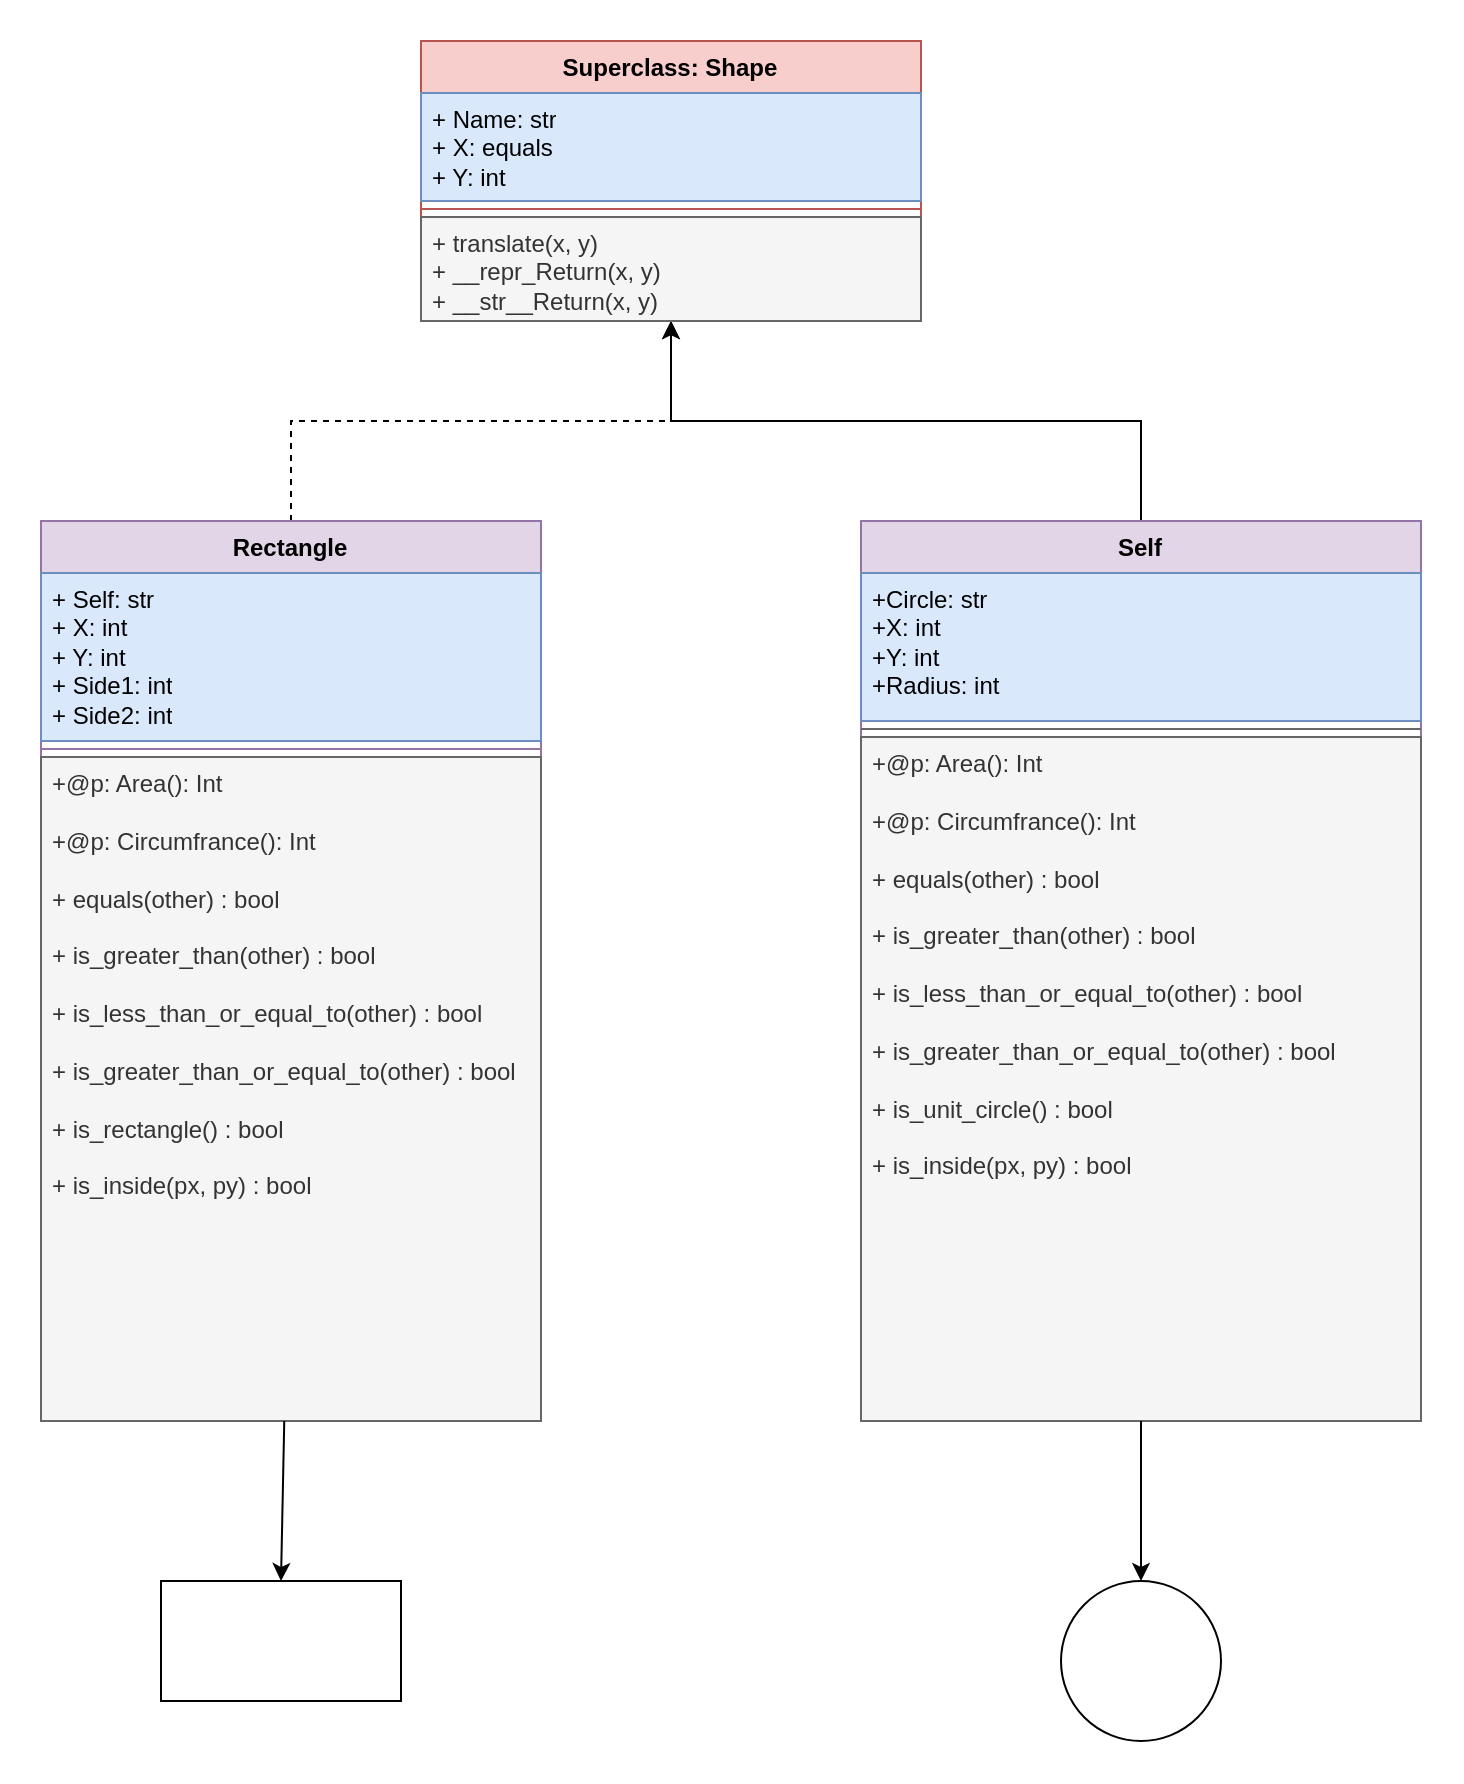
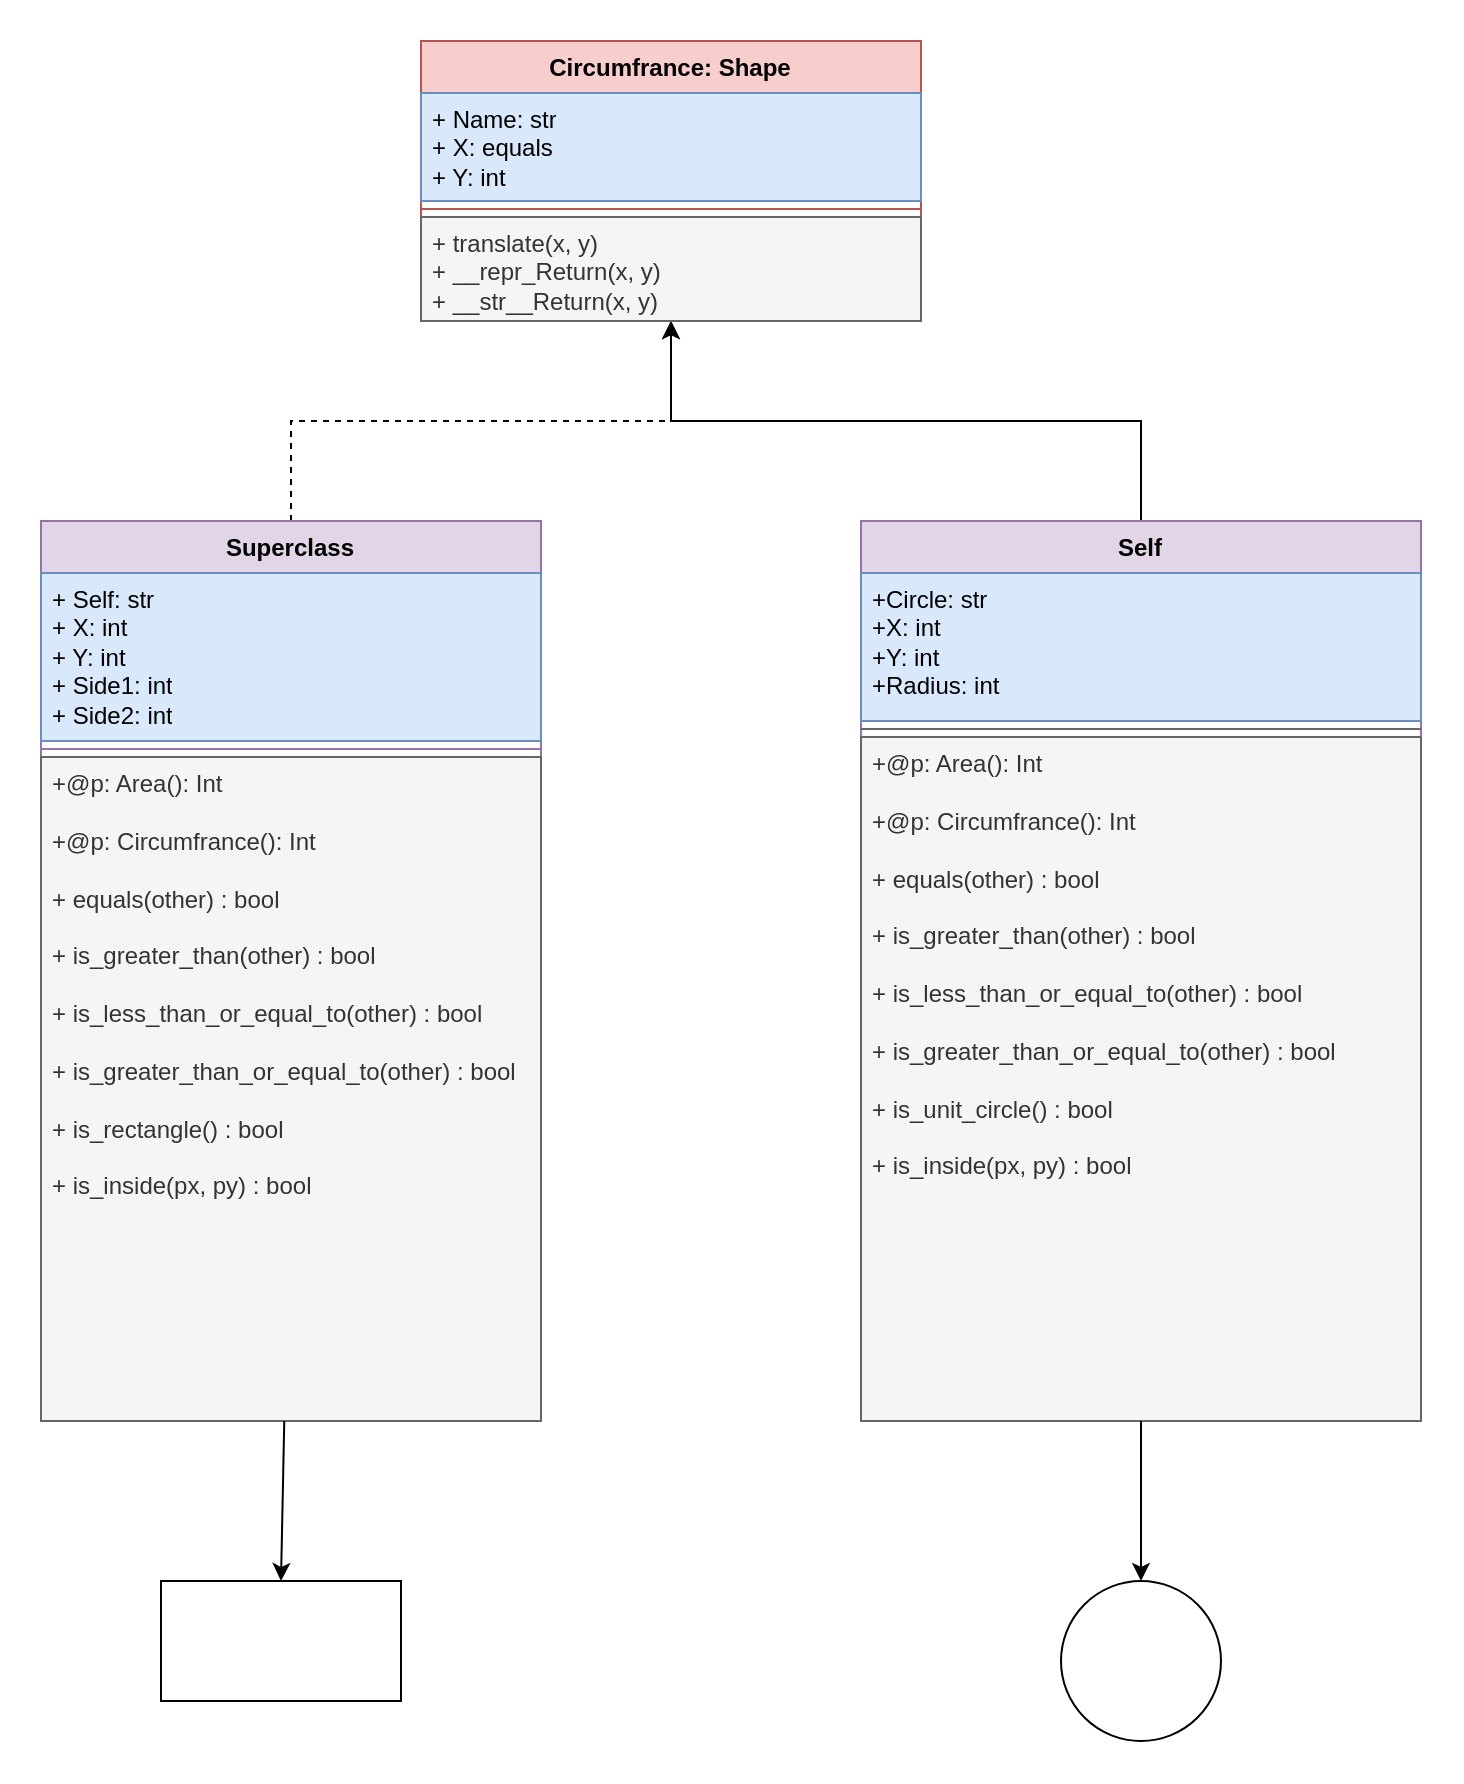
(671, 69) -> (671, 69)
(291, 549) -> (291, 549)
